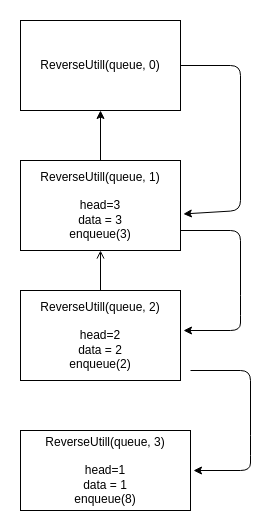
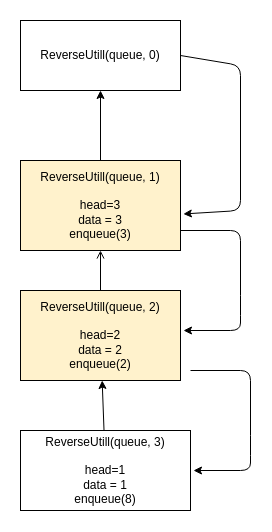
(101, 66) -> (101, 56)
(101, 206) -> (101, 206)
(101, 336) -> (101, 336)
none -> (103, 409)
